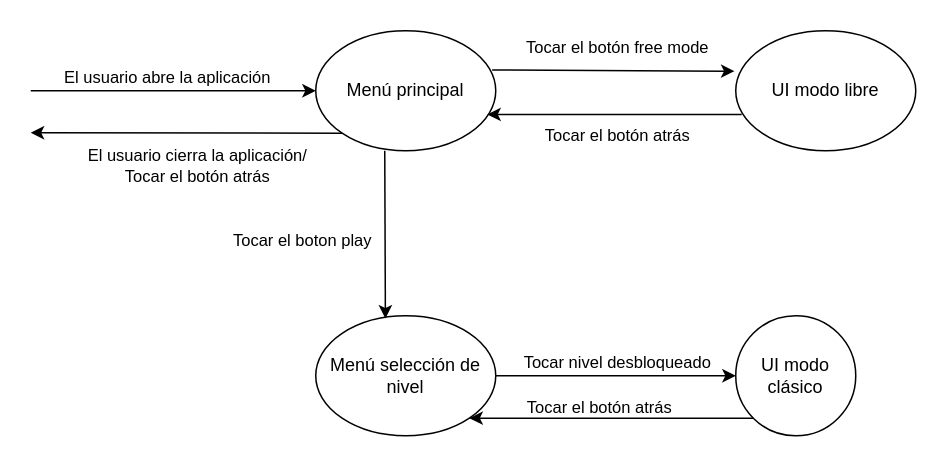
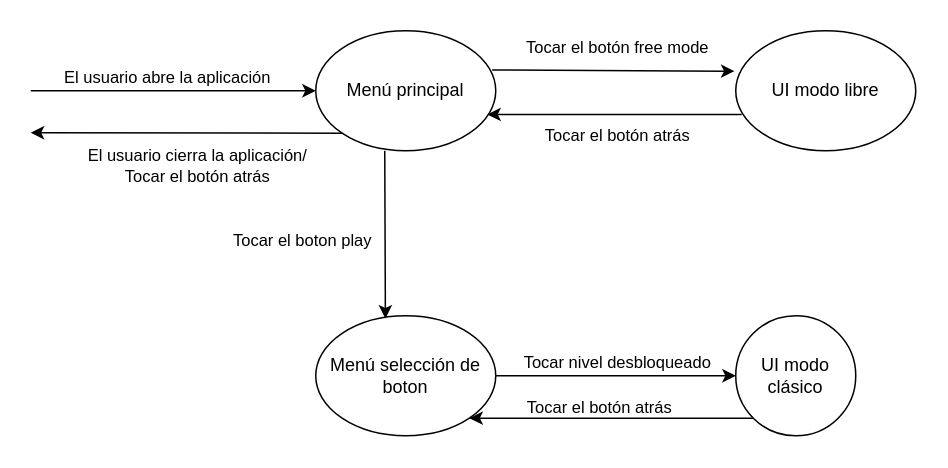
(406, 376) -> (406, 376)
